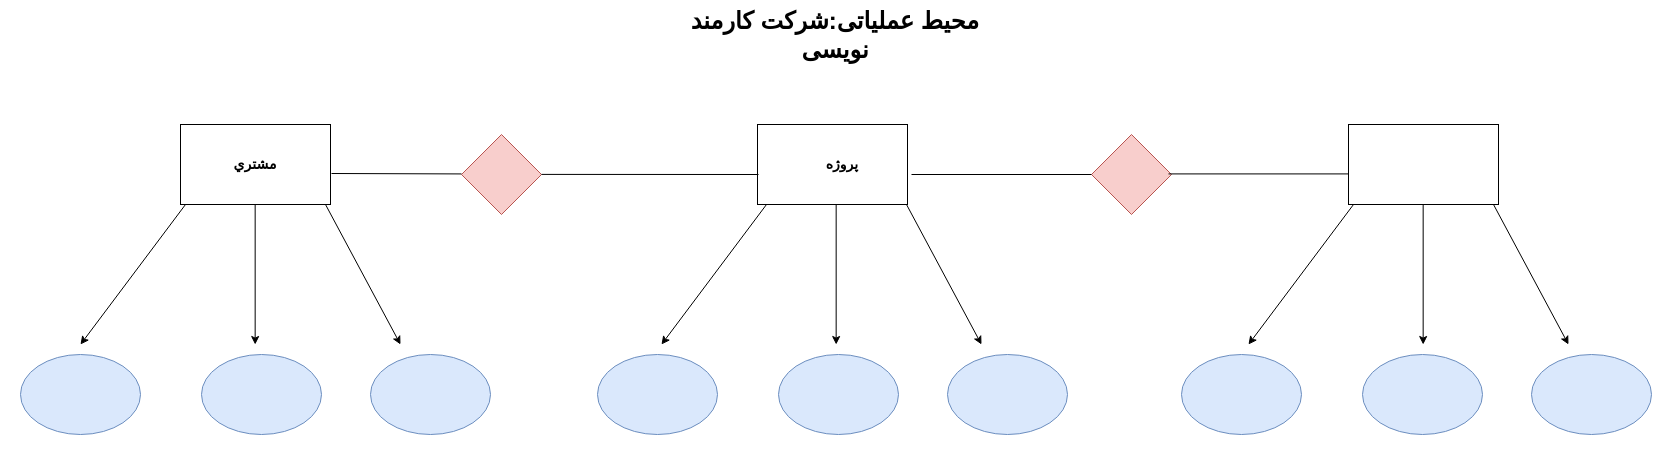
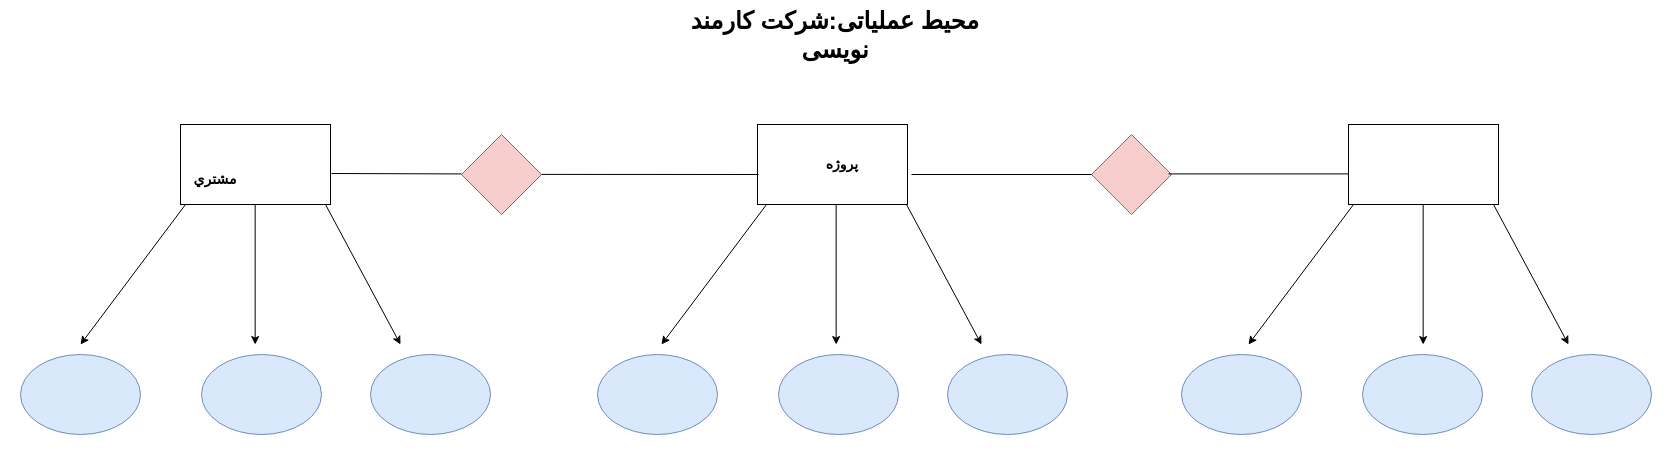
(256, 165) -> (216, 180)
